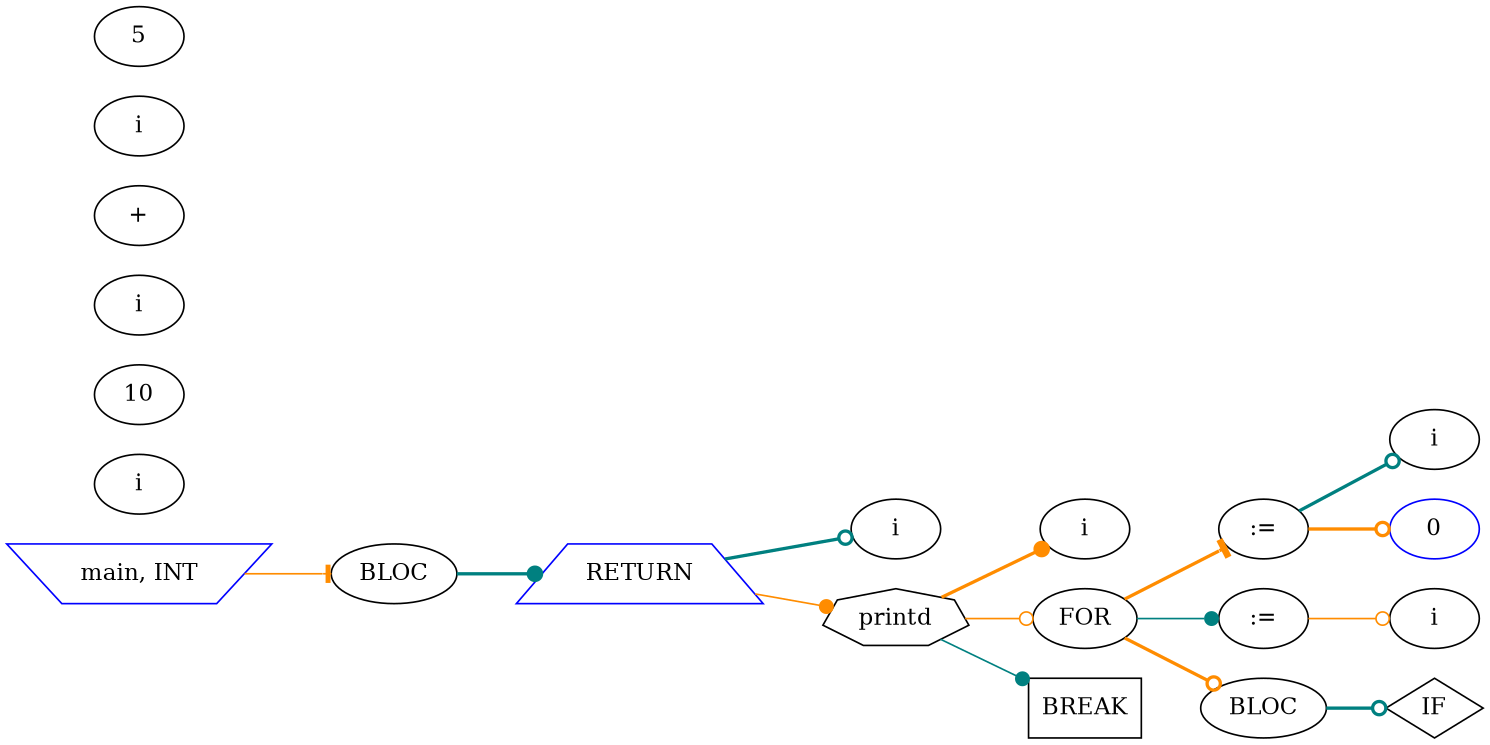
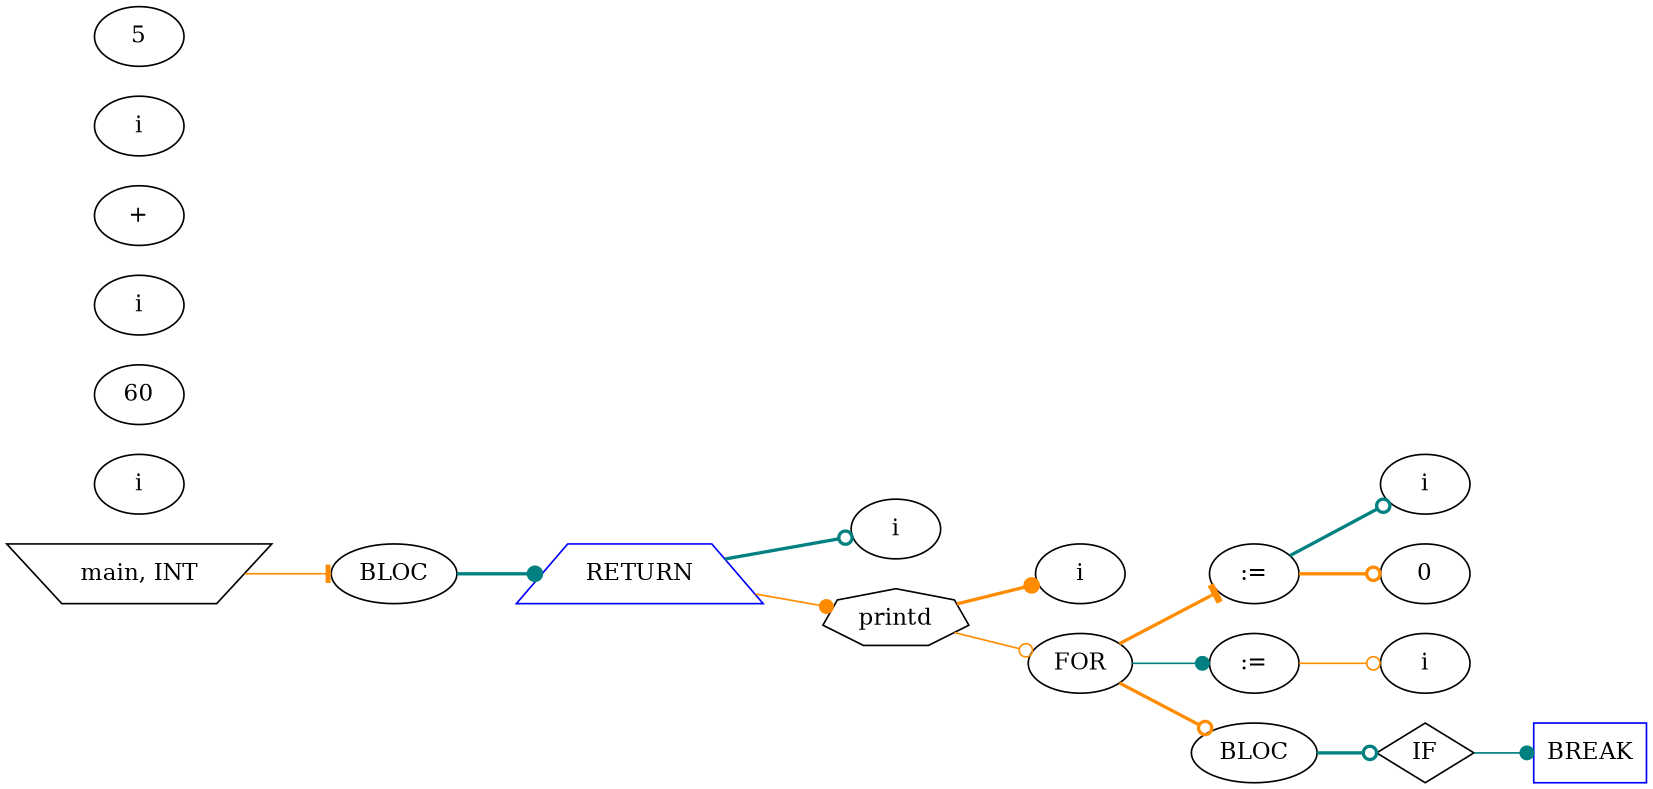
(139, 395) -> (139, 395)
(1435, 529) -> (1425, 574)
(139, 574) -> (139, 574)
(978, 658) -> (1497, 753)
(1085, 708) -> (1590, 753)
